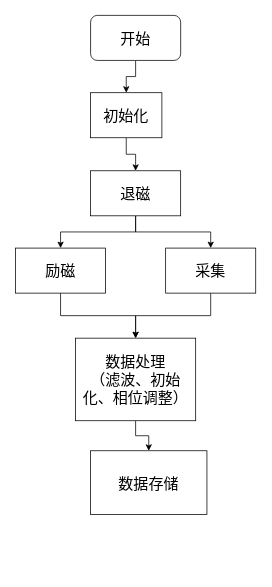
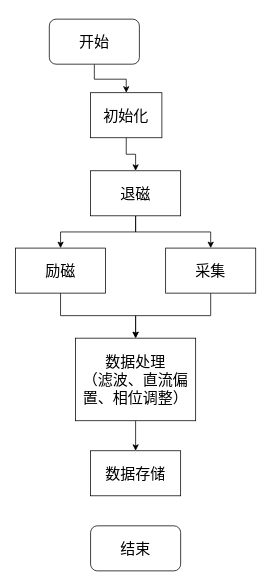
(135, 38) -> (94, 42)
(135, 379) -> (135, 379)
(149, 482) -> (135, 473)
none -> (135, 548)
